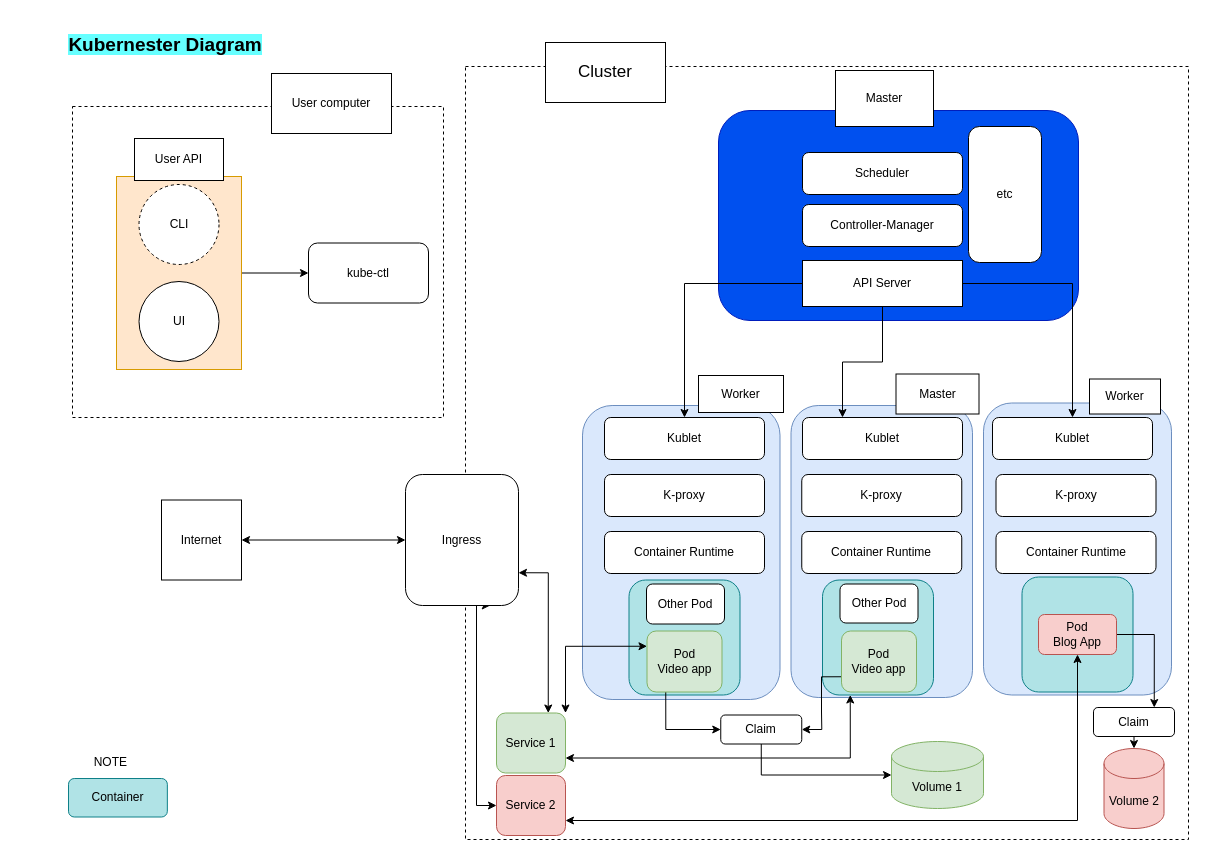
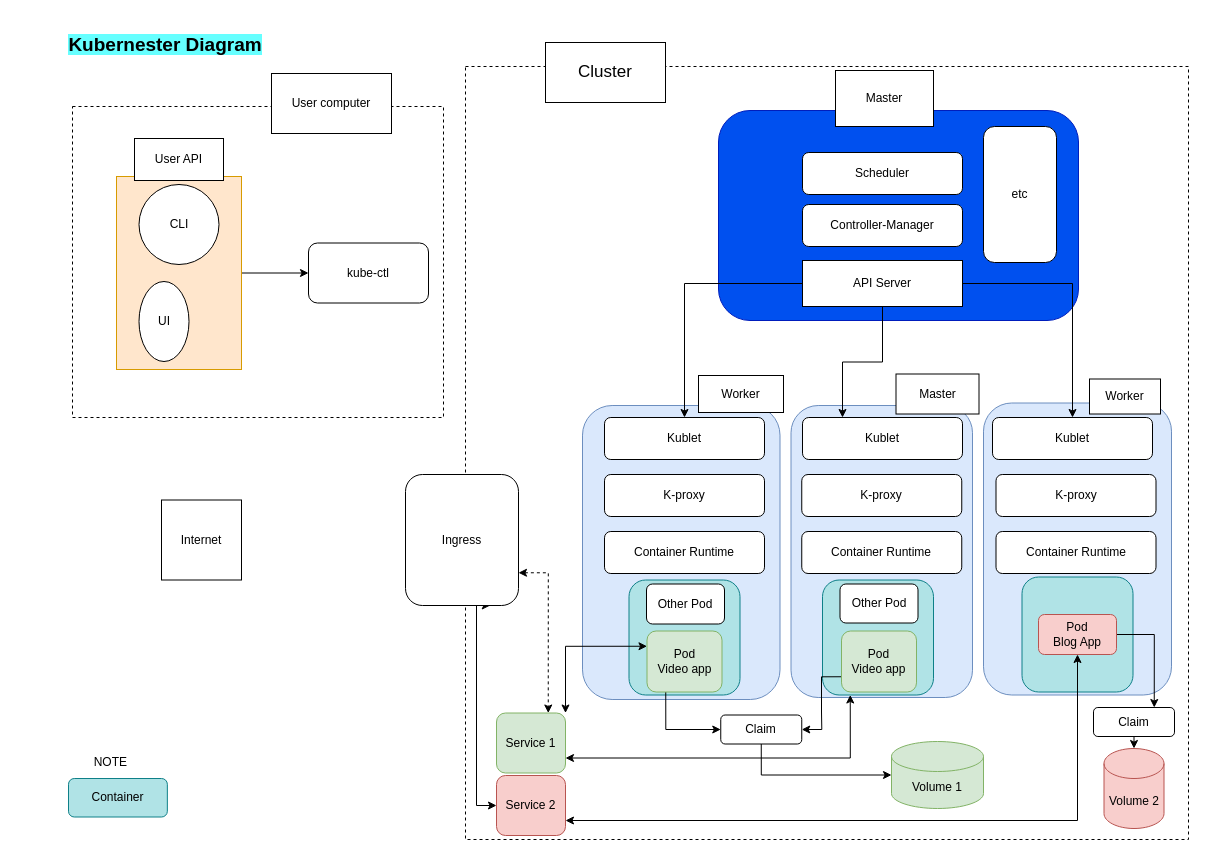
(1005, 195) -> (1020, 195)
(179, 225) -> (179, 225)
(179, 322) -> (164, 322)
(323, 540) -> none
(548, 628) -> (548, 628)
